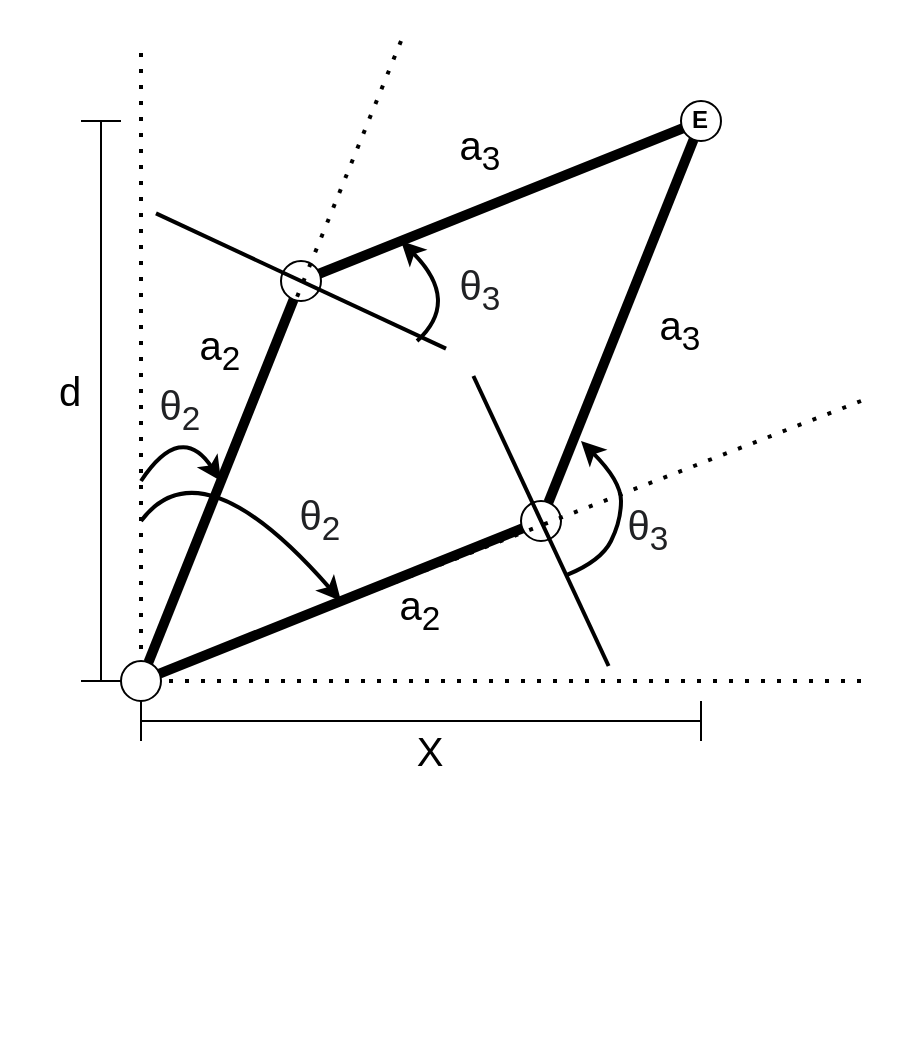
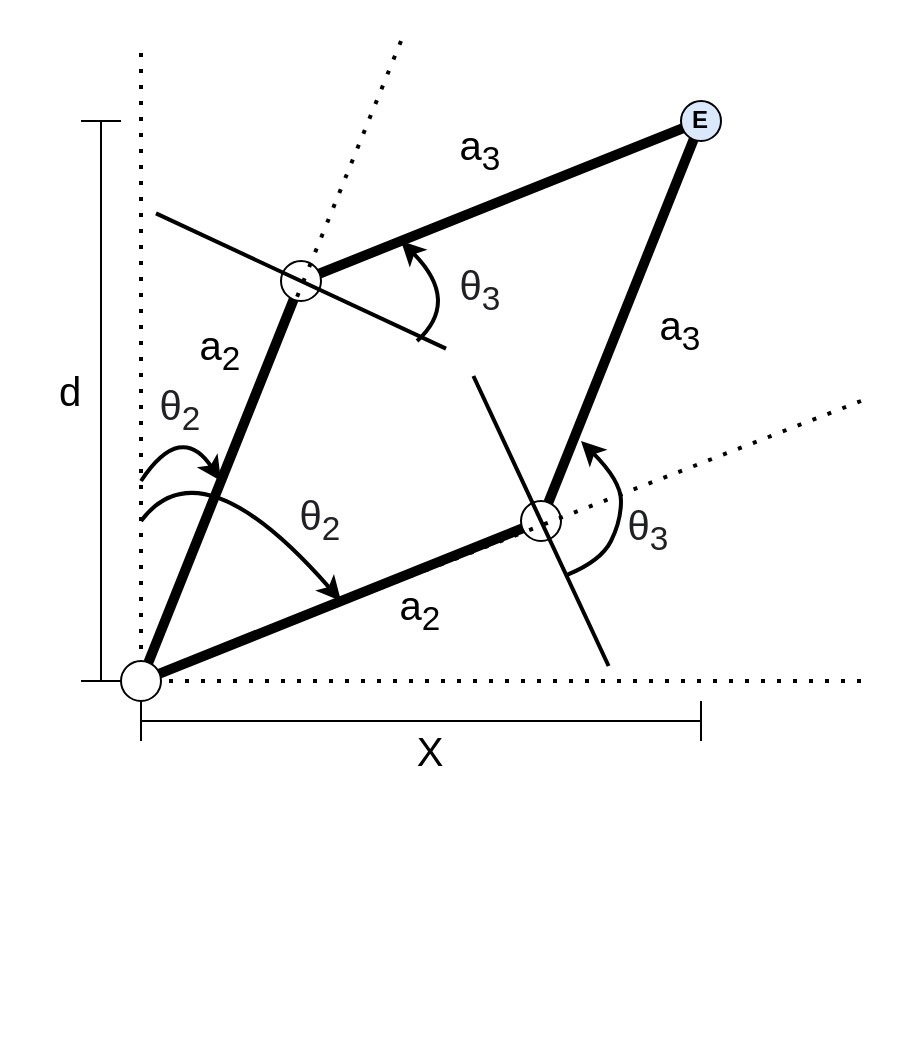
(701, 121) -> (701, 121)
